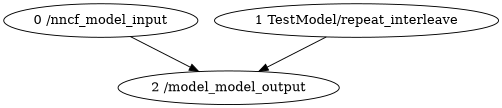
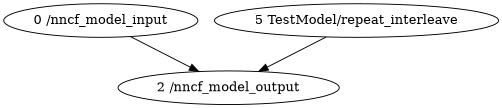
(357, 21) -> (357, 21)
(229, 88) -> (229, 88)
